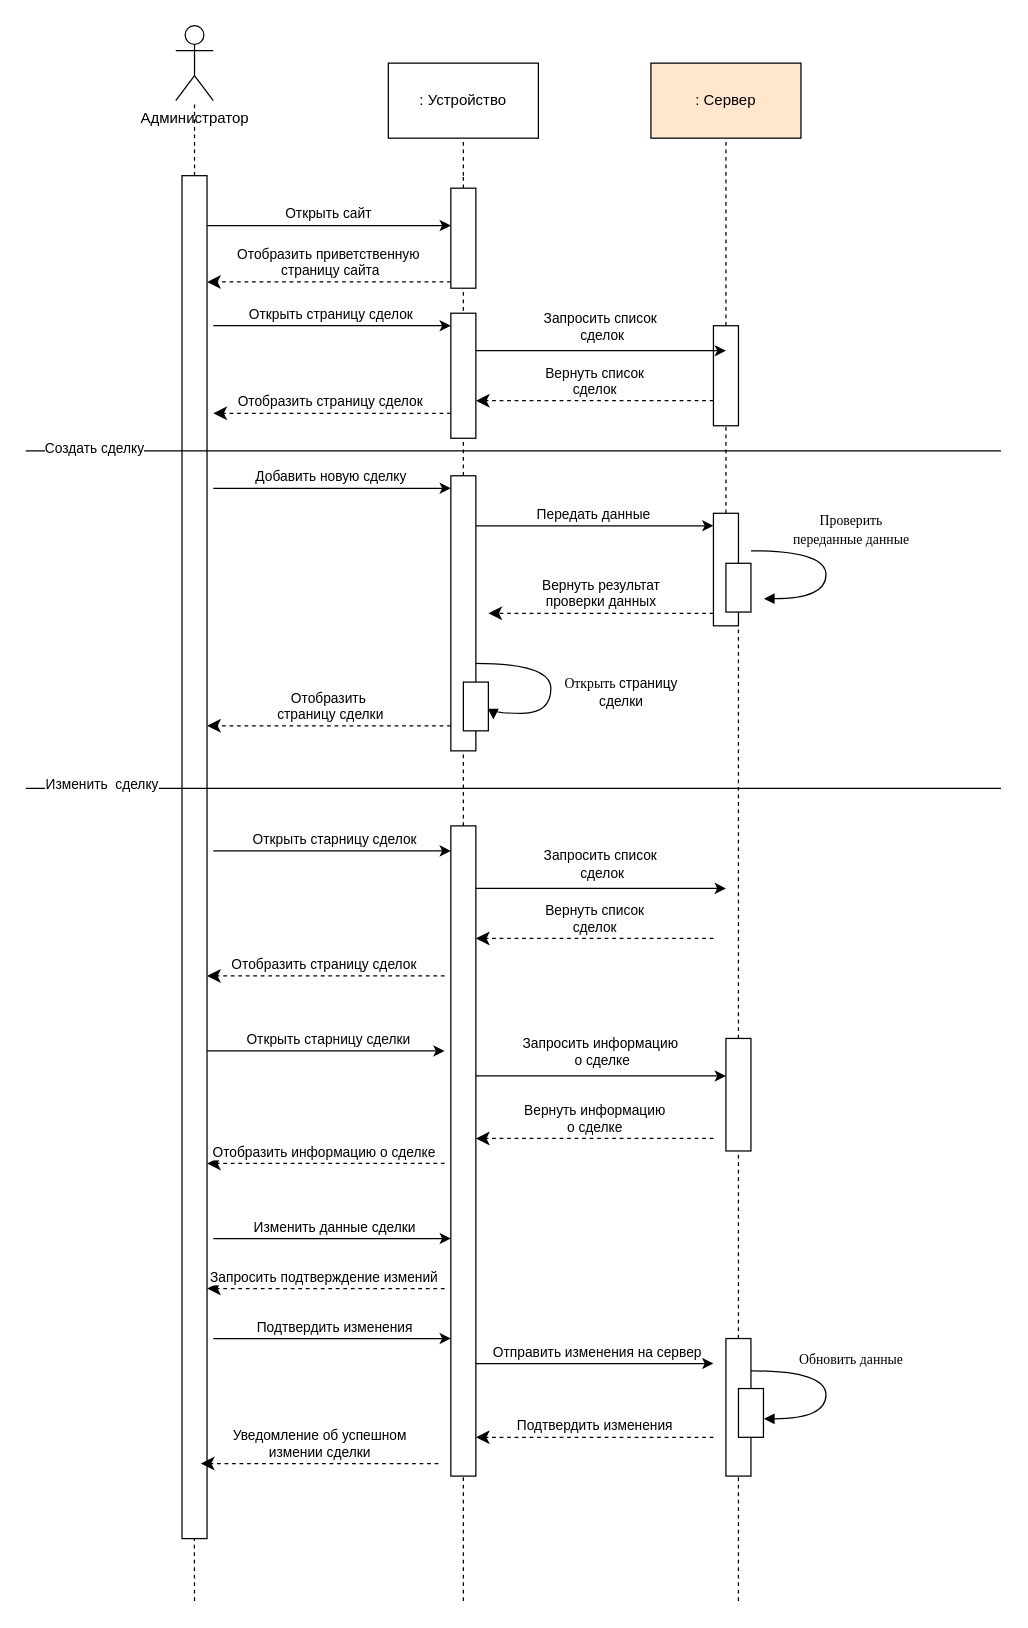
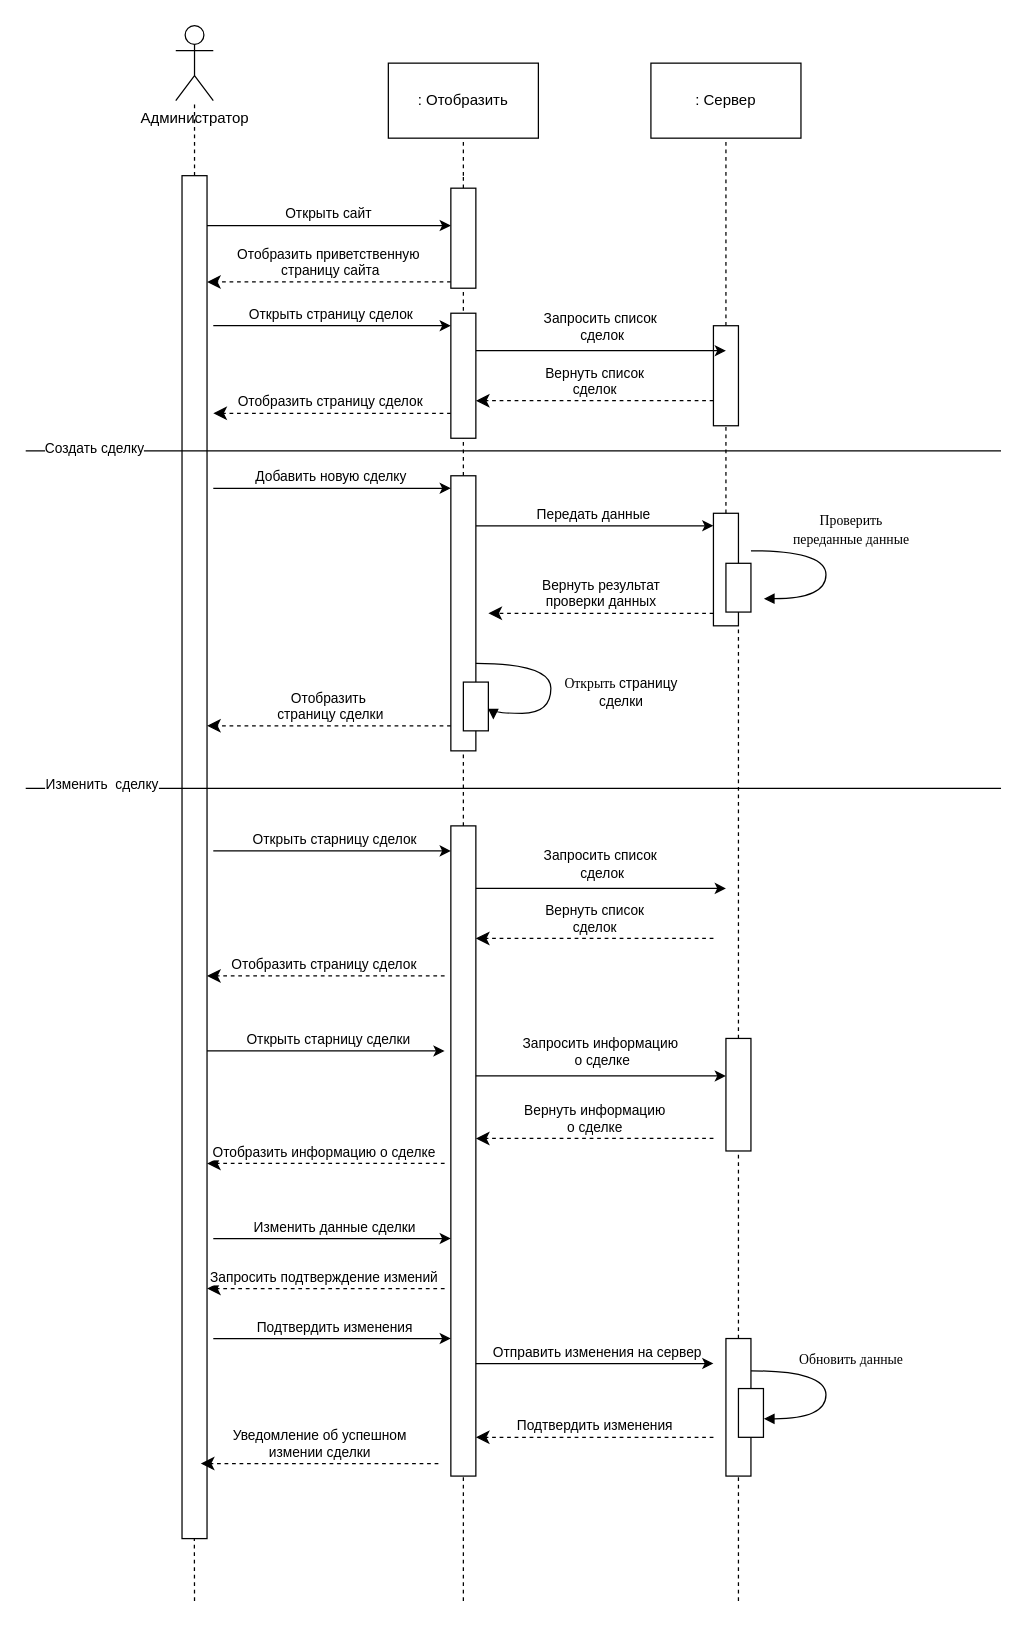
(463, 101) -> (463, 101)
(726, 101) -> (726, 101)
